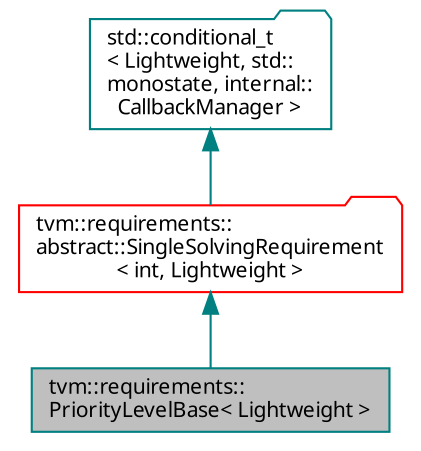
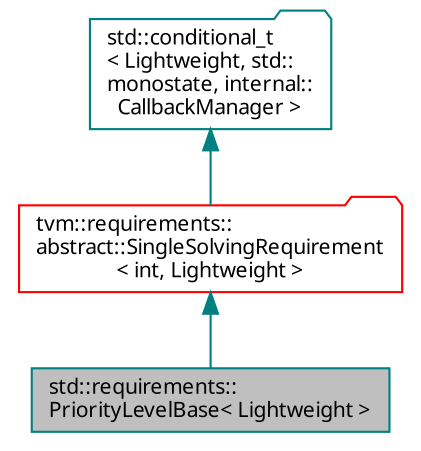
(211, 400) -> (211, 400)
